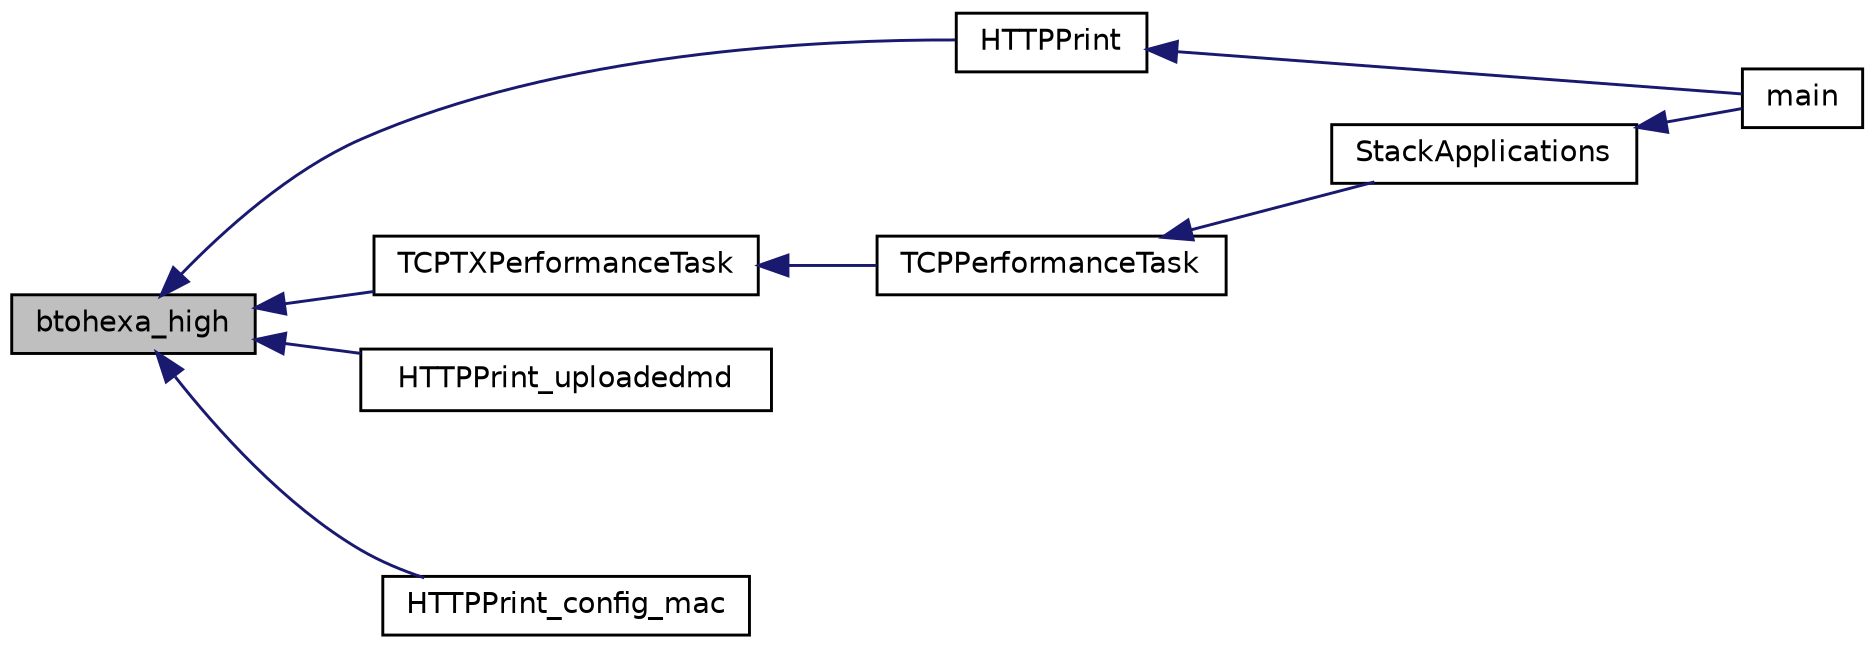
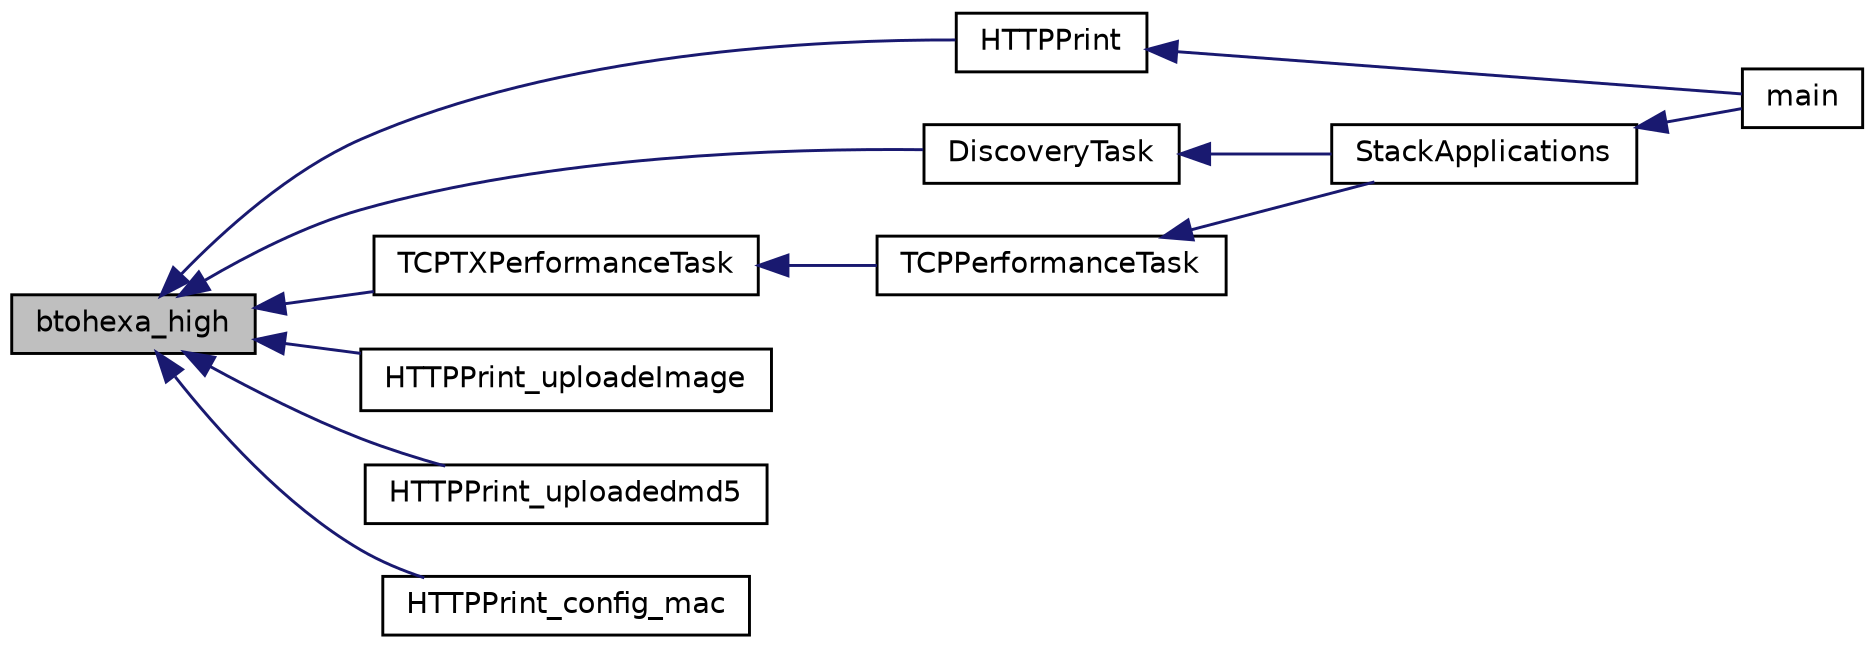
none -> (1052, 154)
(566, 380) -> (566, 380)
none -> (566, 494)
